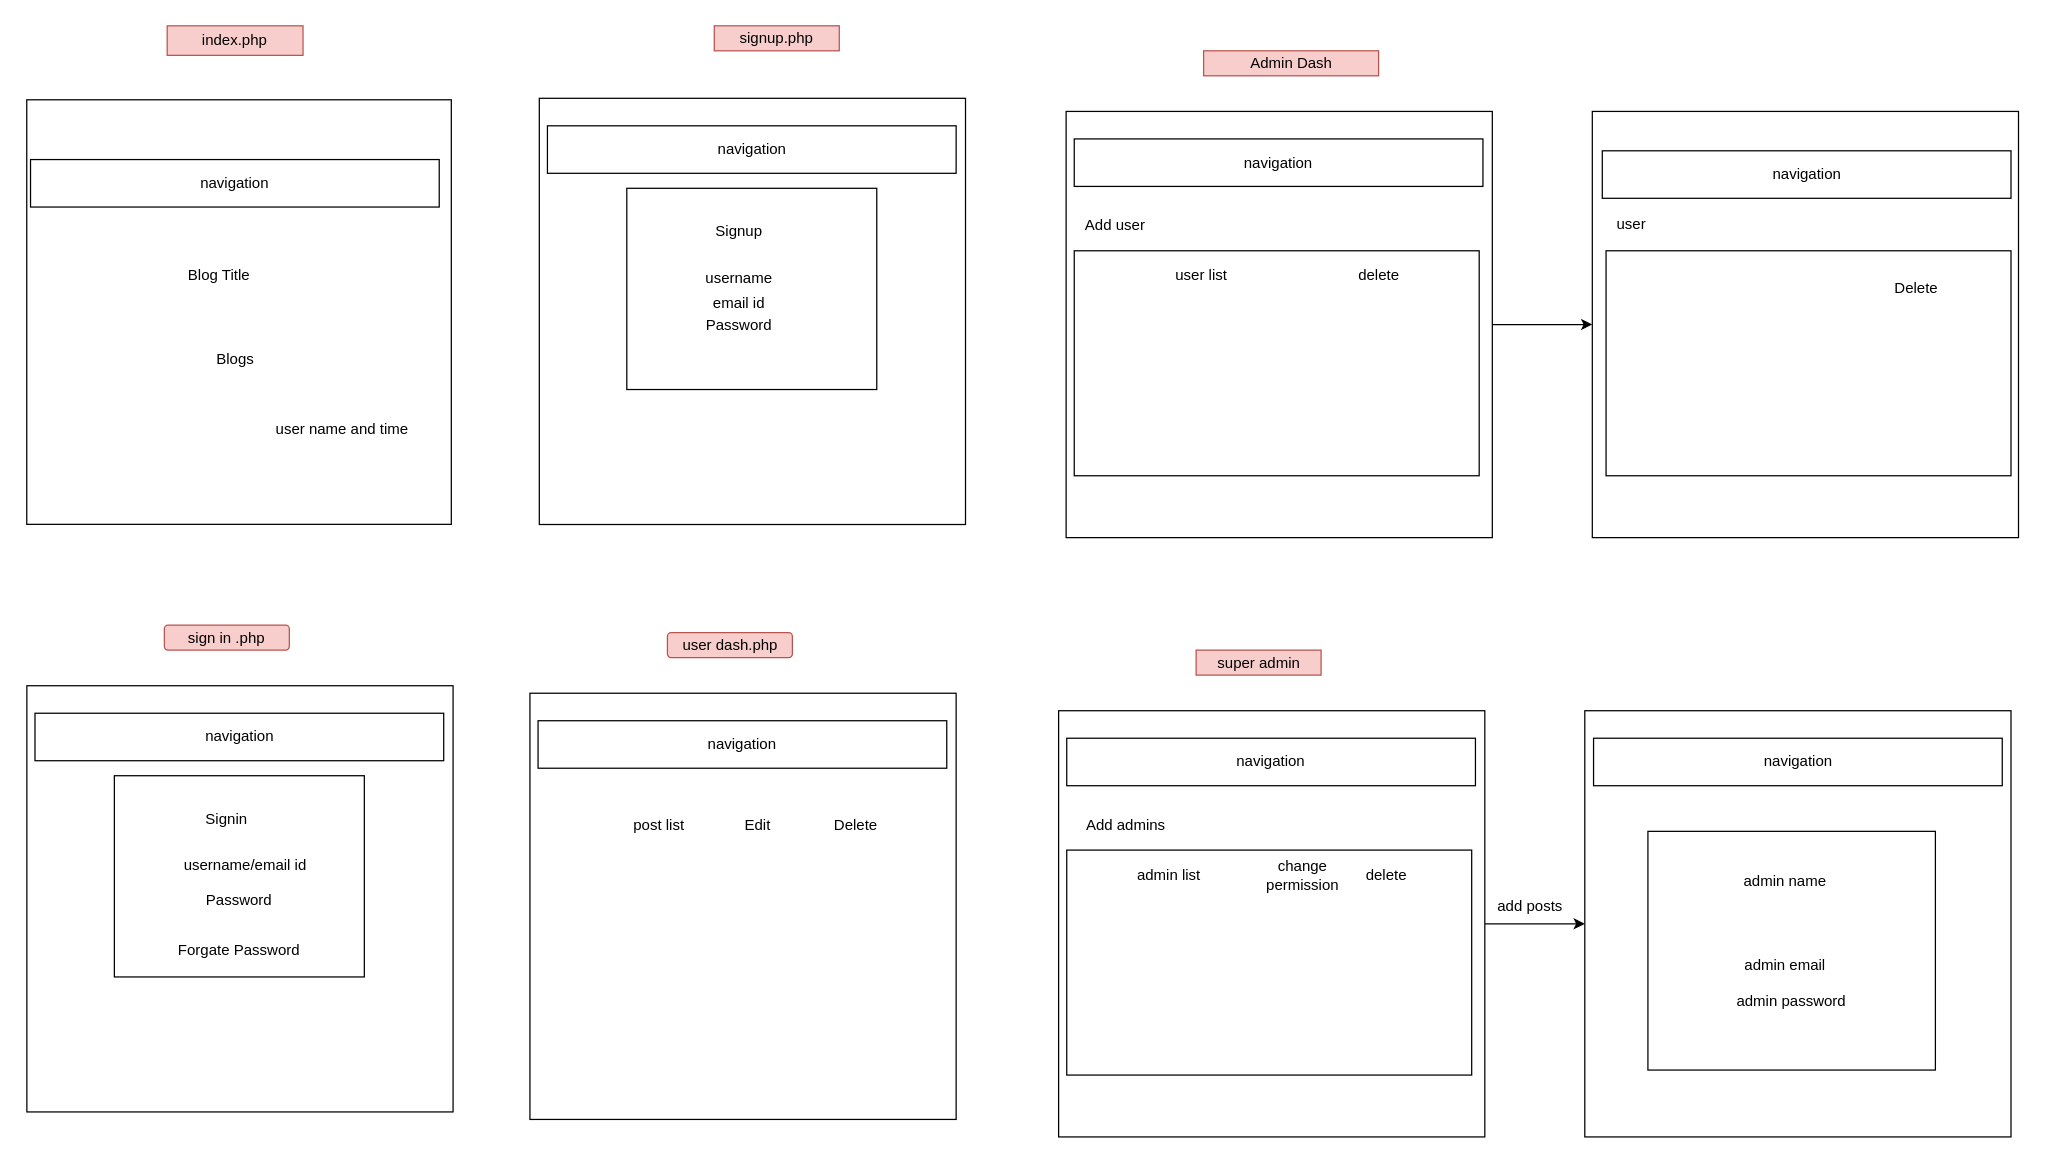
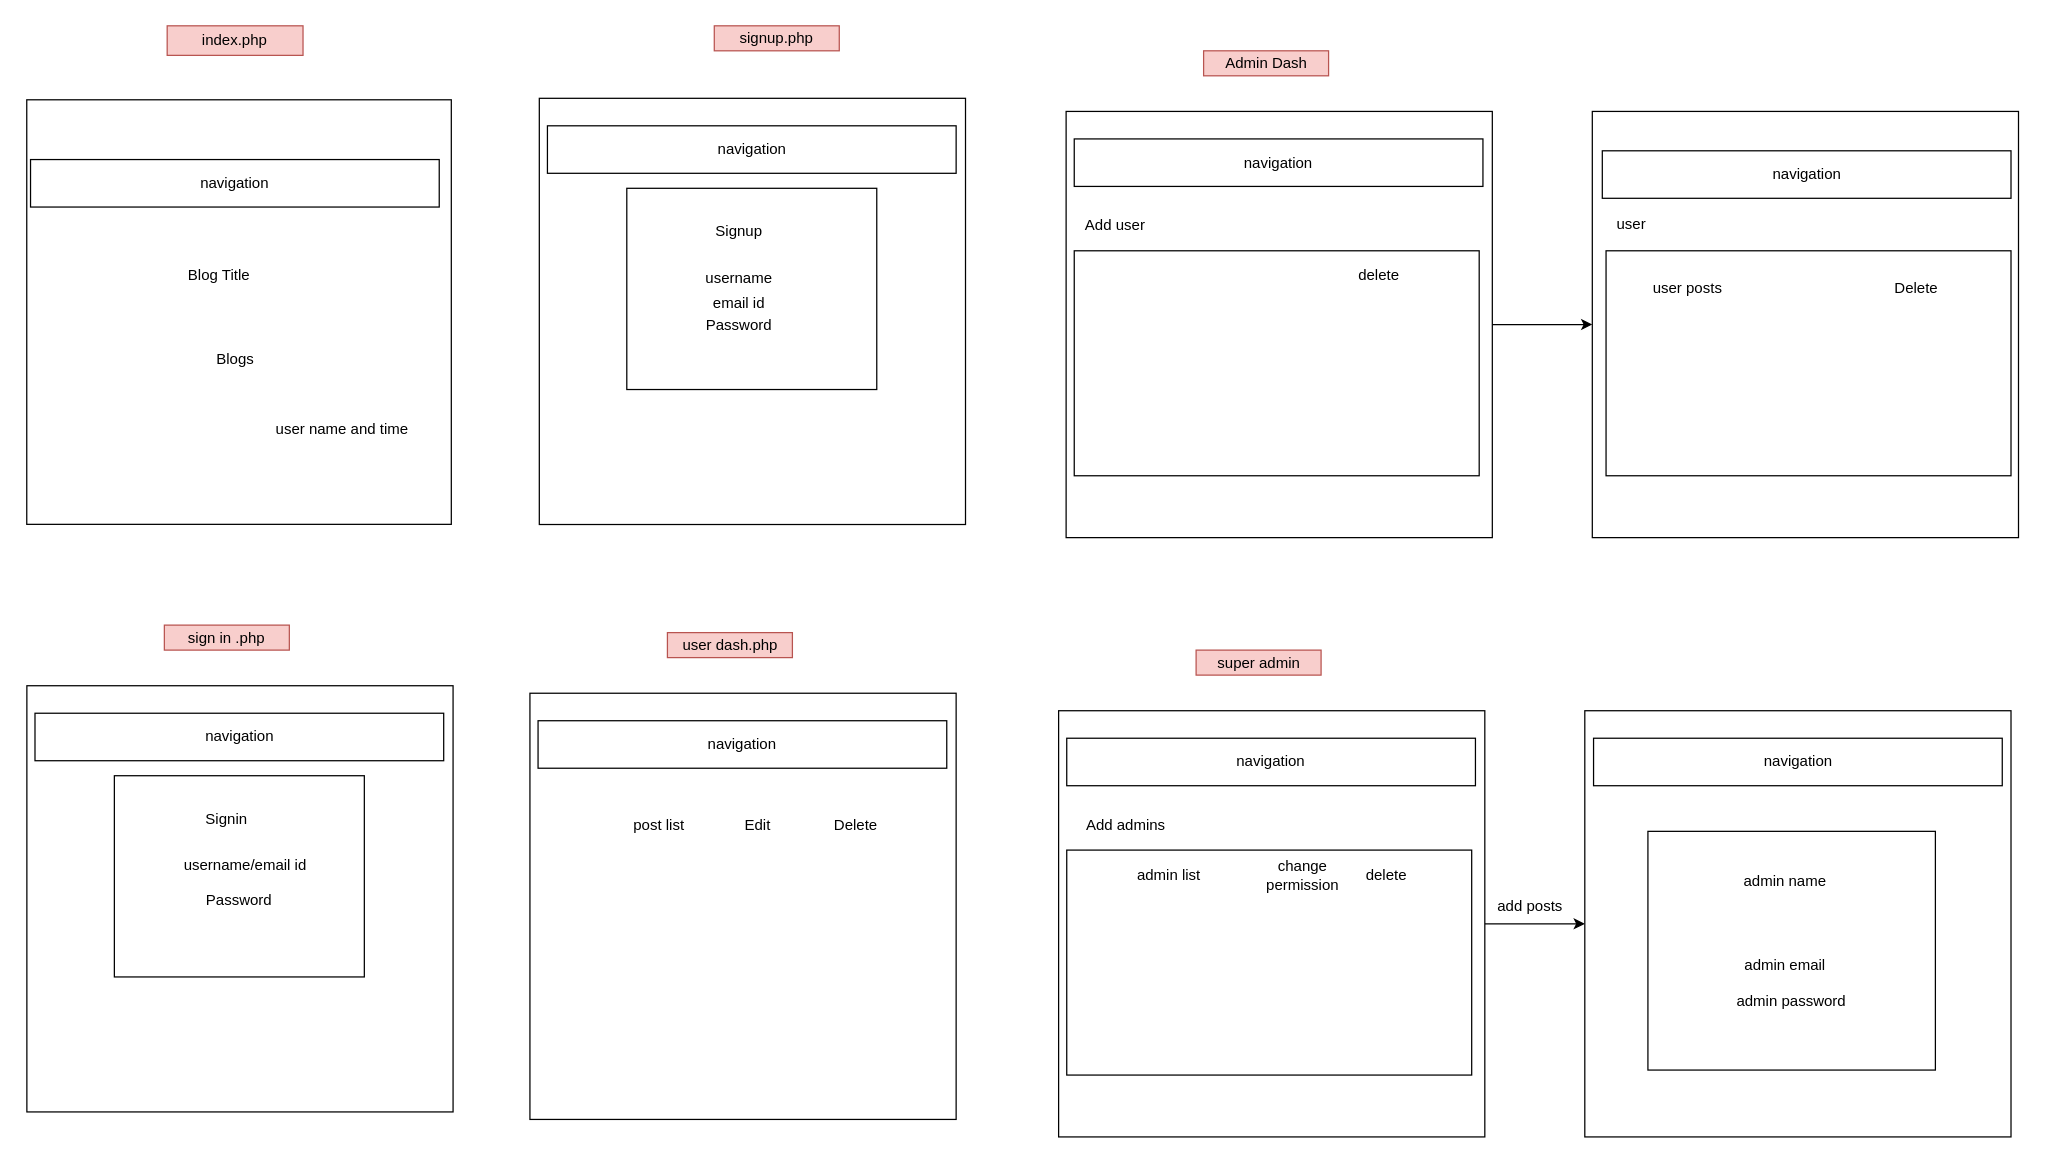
(1291, 63) -> (1266, 63)
(1202, 276) -> none
none -> (1688, 288)
(227, 638) -> (227, 638)
(730, 645) -> (730, 645)
(239, 951) -> none
